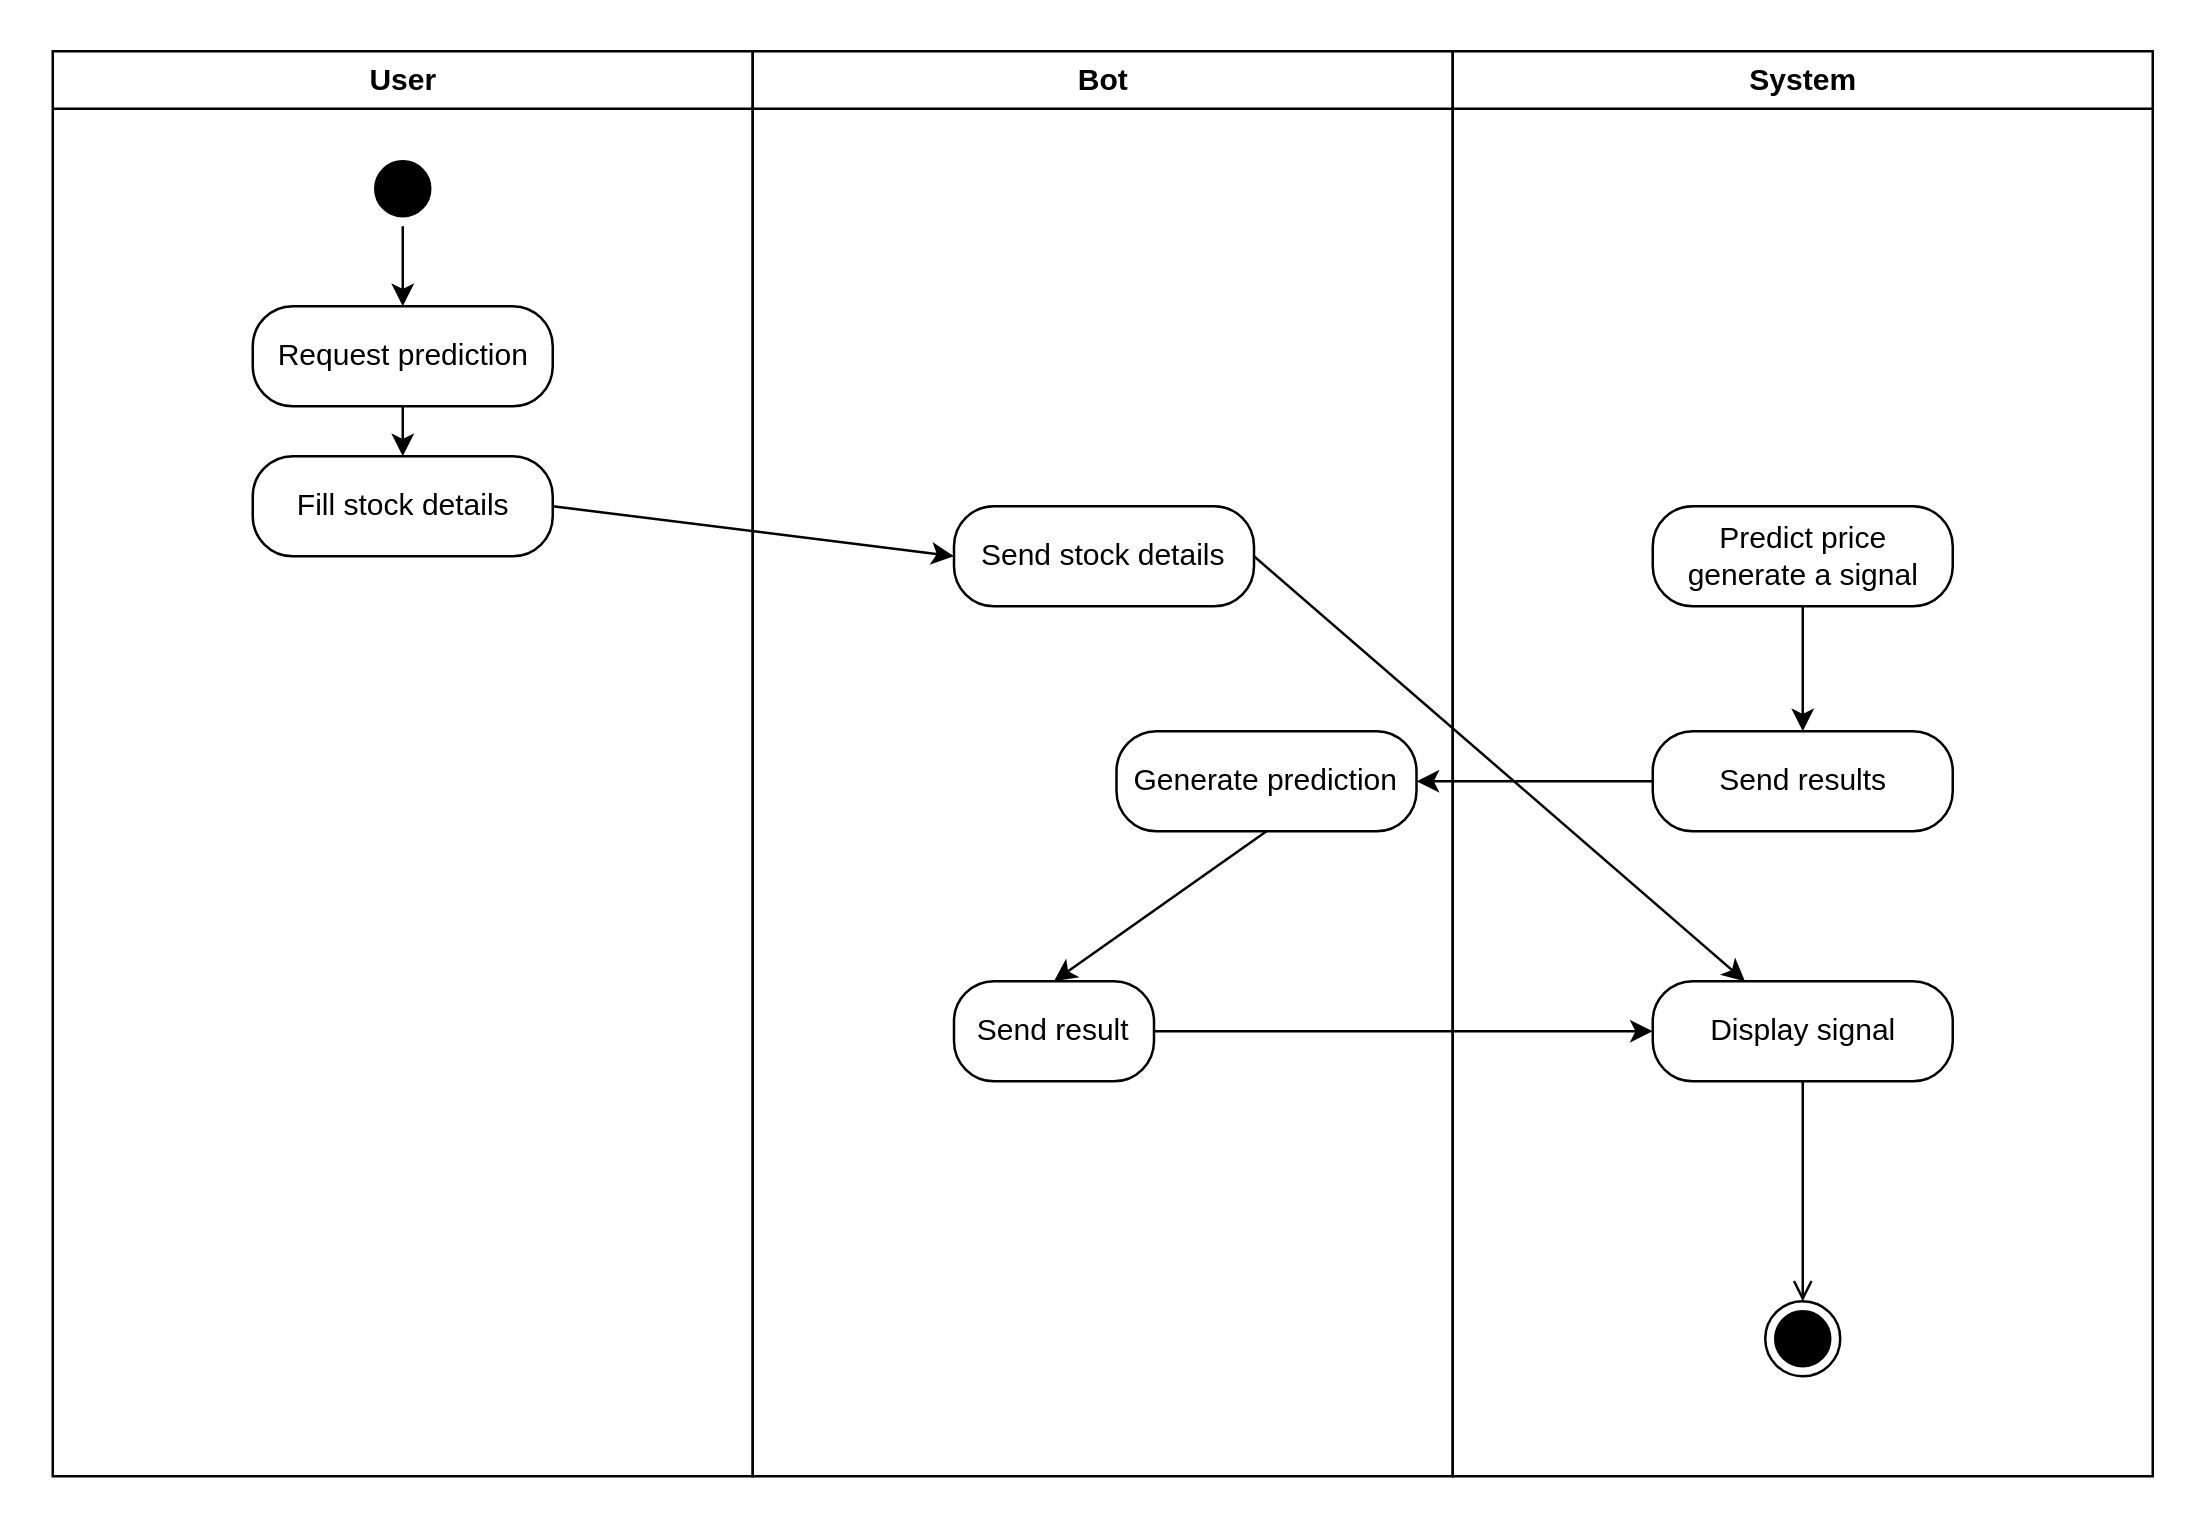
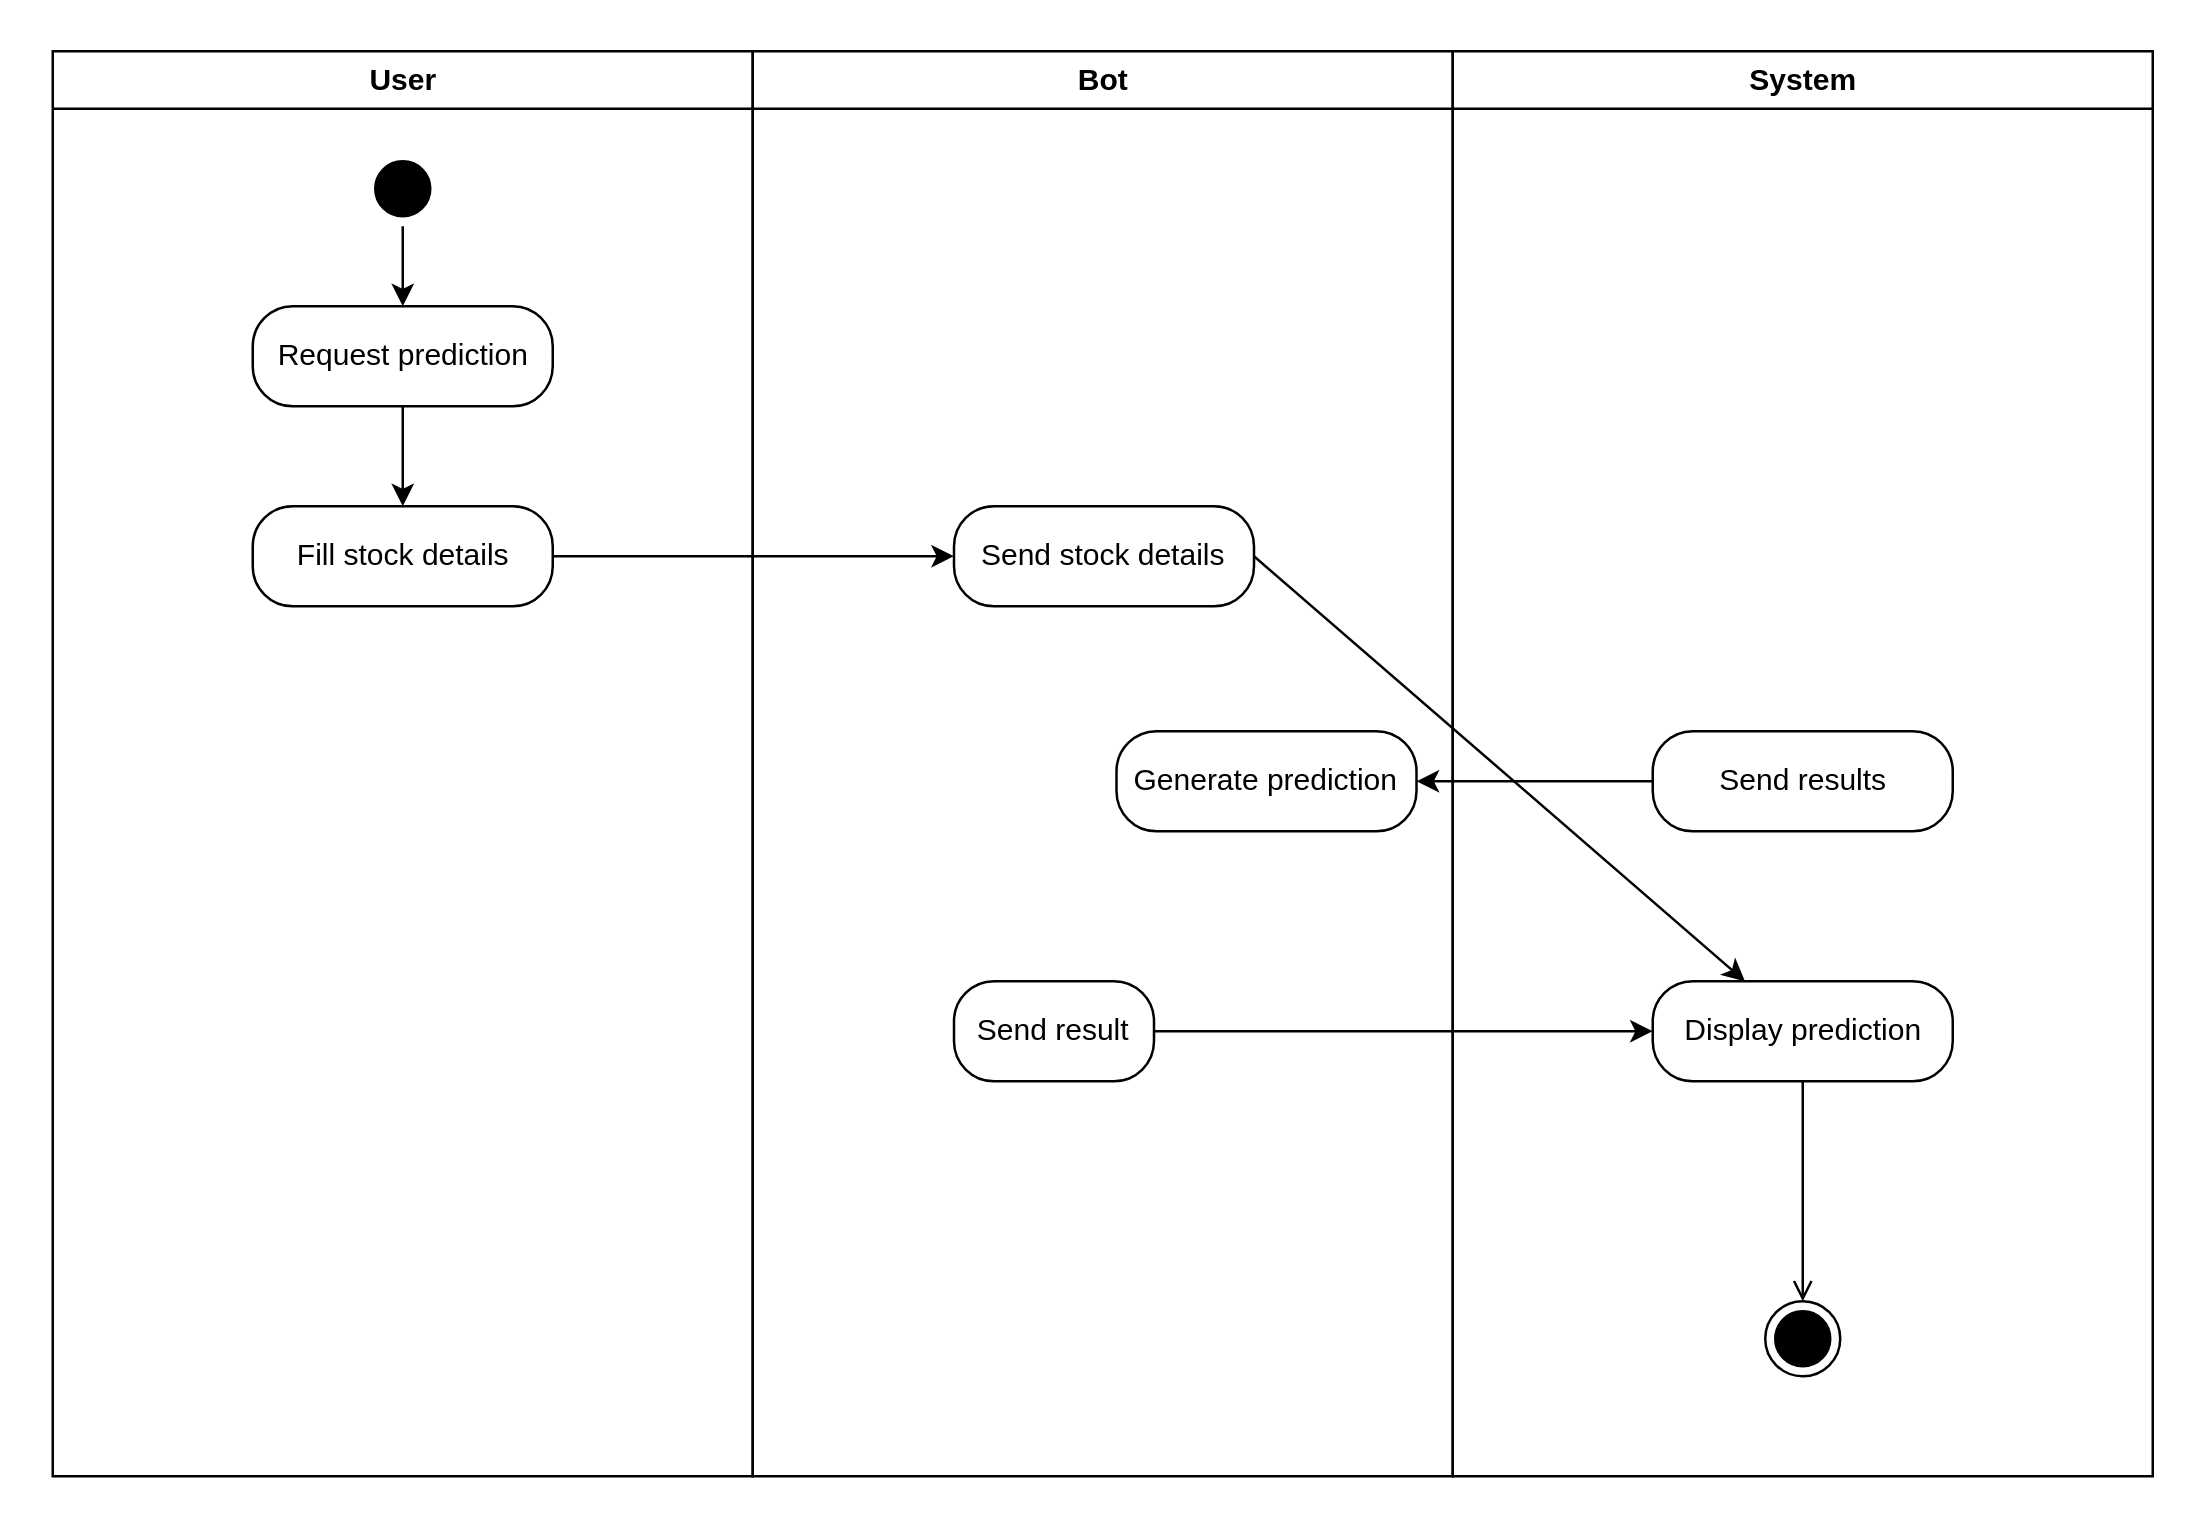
(403, 506) -> (403, 556)
(1803, 556) -> none
(1803, 660) -> none
(1167, 902) -> none
(1804, 1031) -> (1804, 1031)
